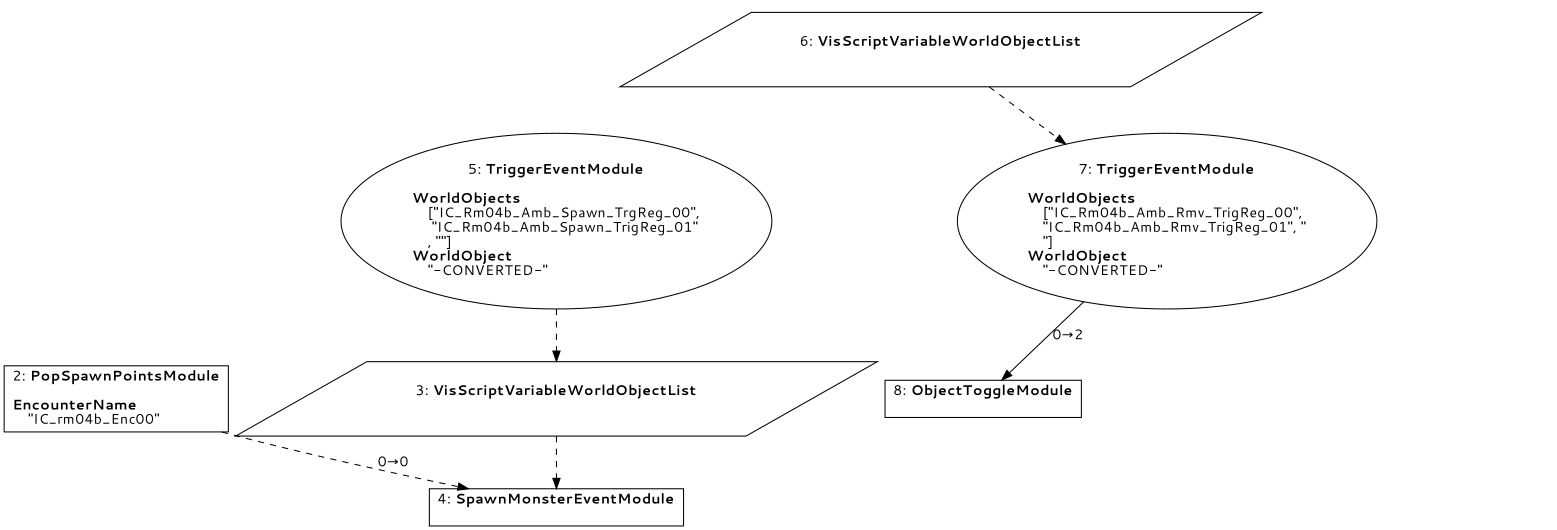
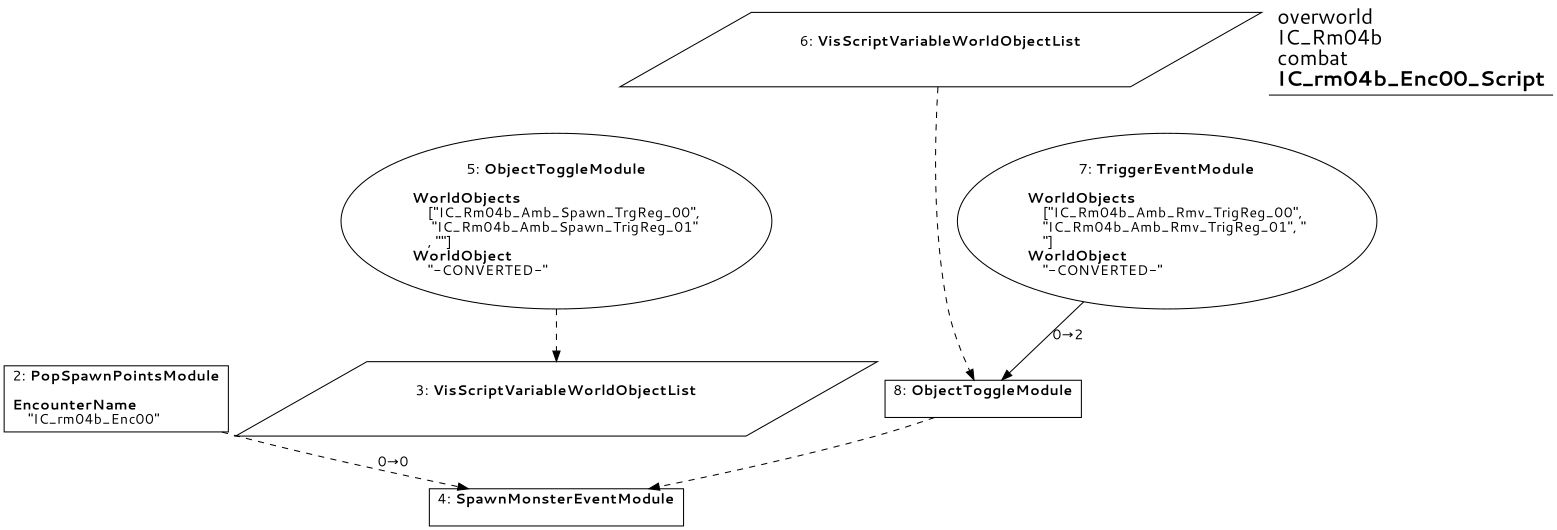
none -> (1411, 50)
(1023, 112) -> (938, 231)
(565, 169) -> (565, 169)
(556, 457) -> (798, 456)
